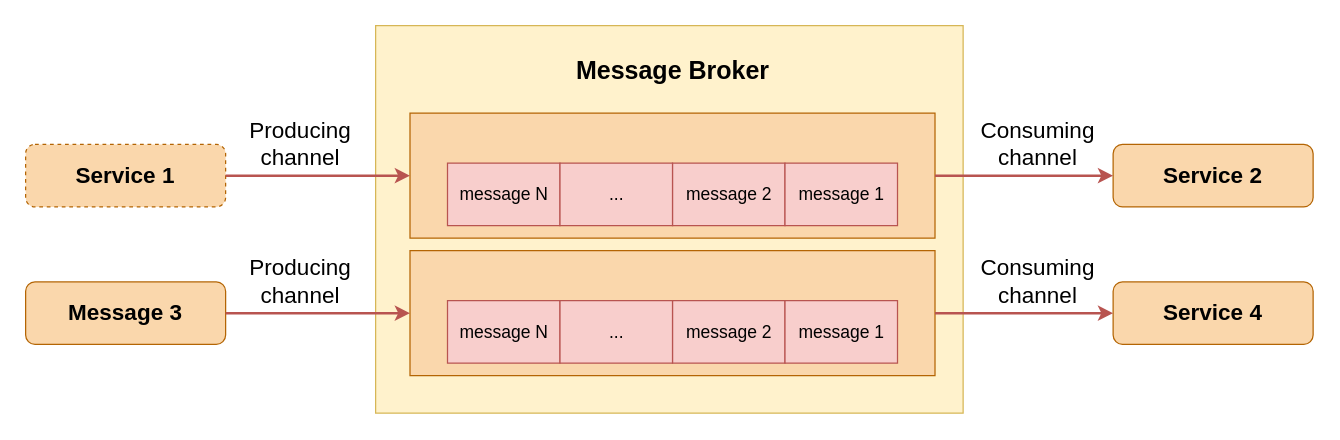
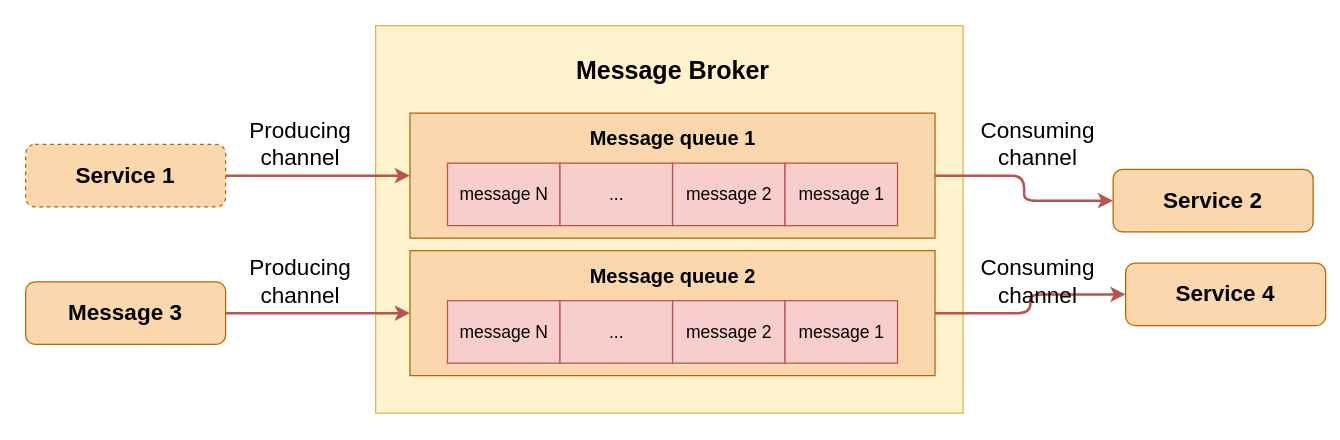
none -> (673, 138)
(1213, 176) -> (1213, 201)
none -> (673, 276)
(1213, 313) -> (1226, 294)
